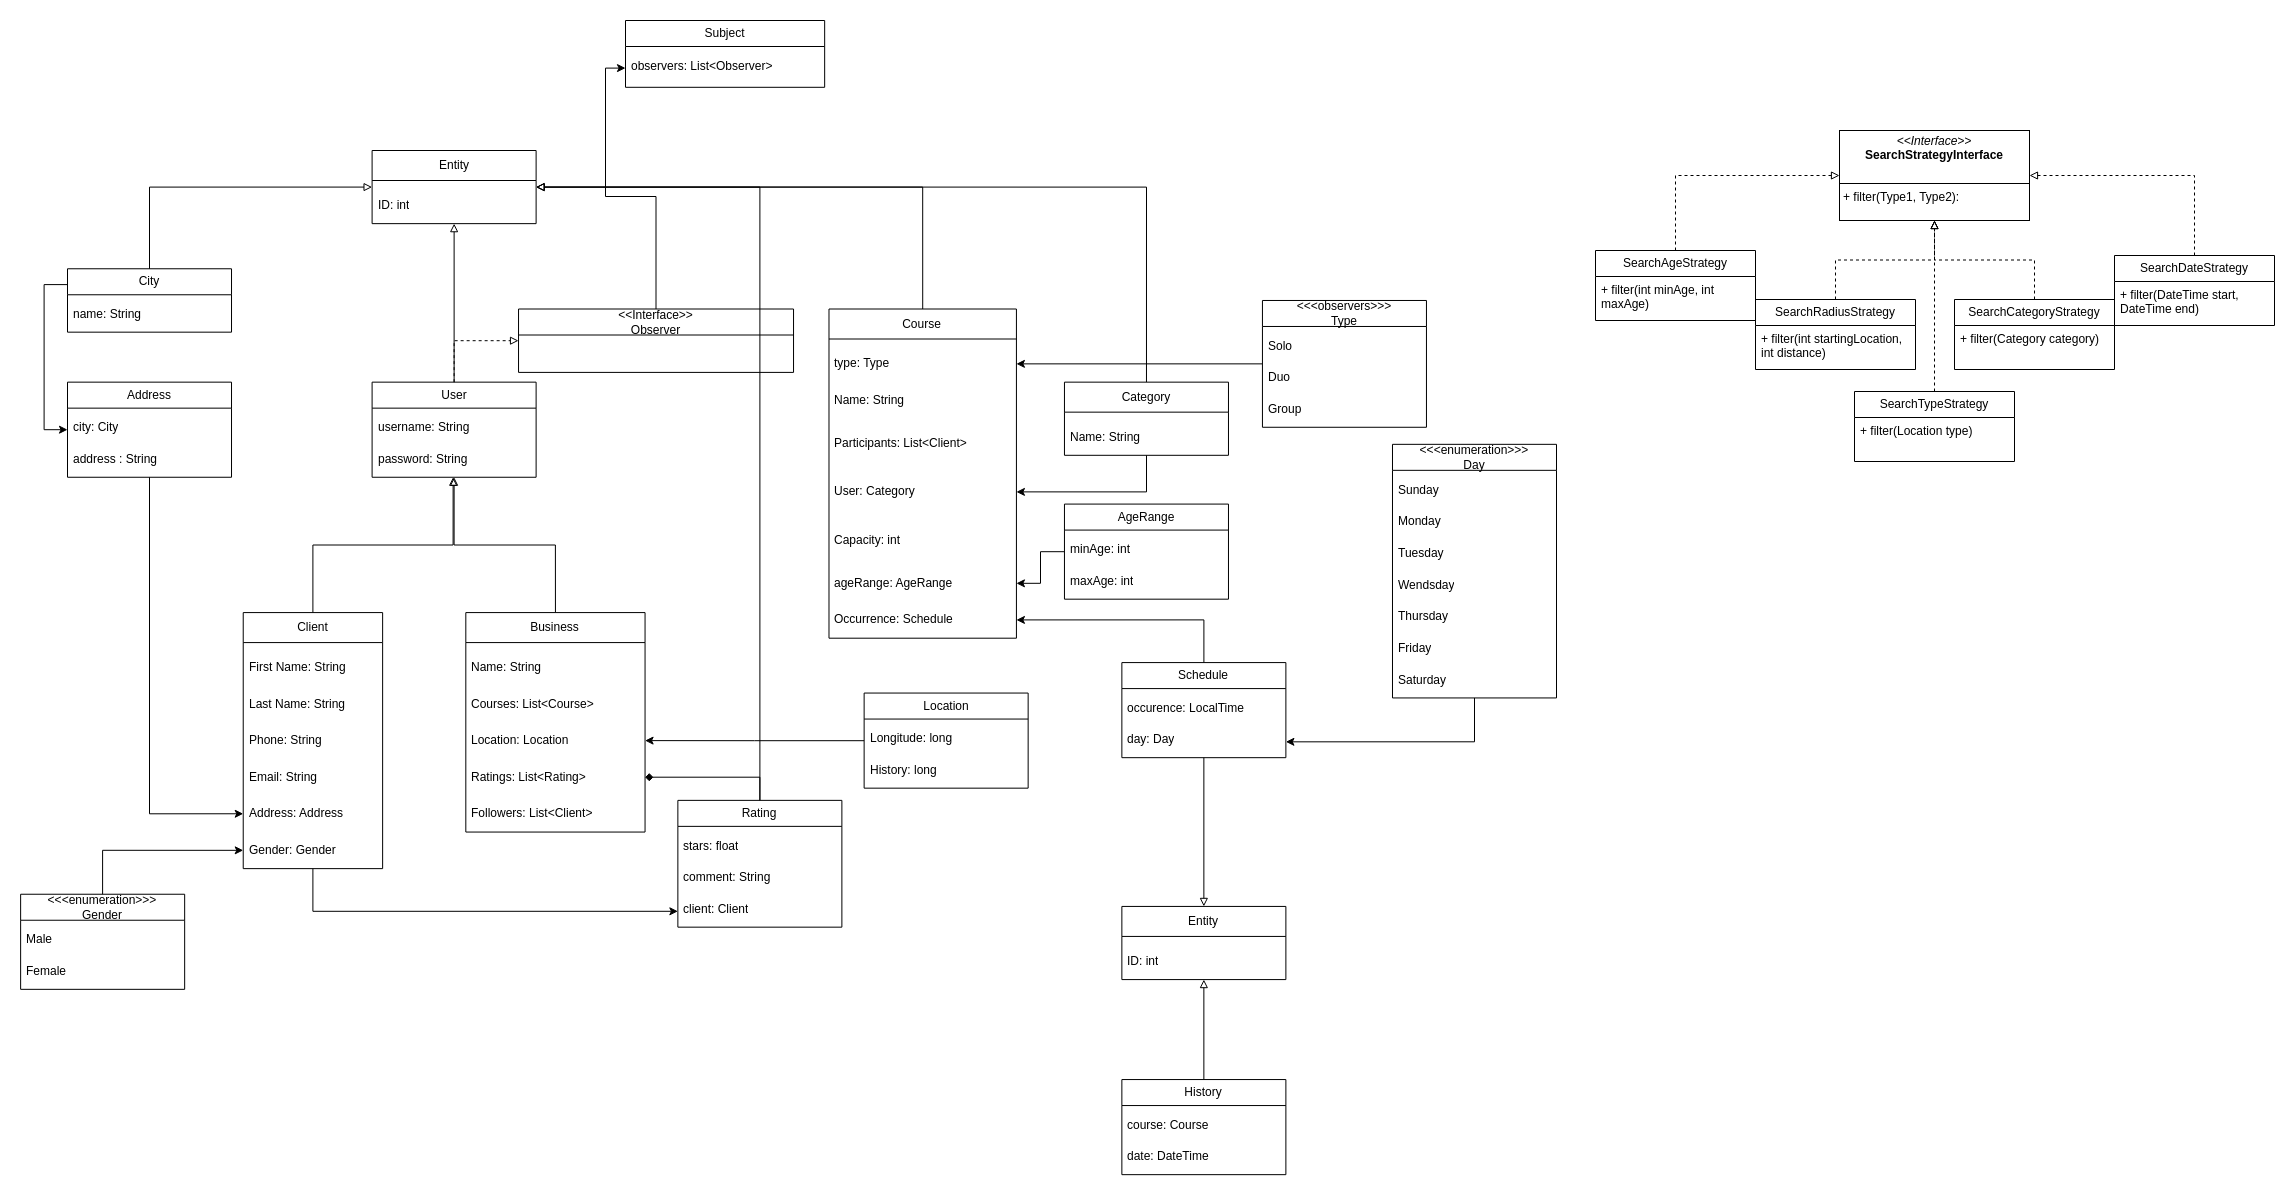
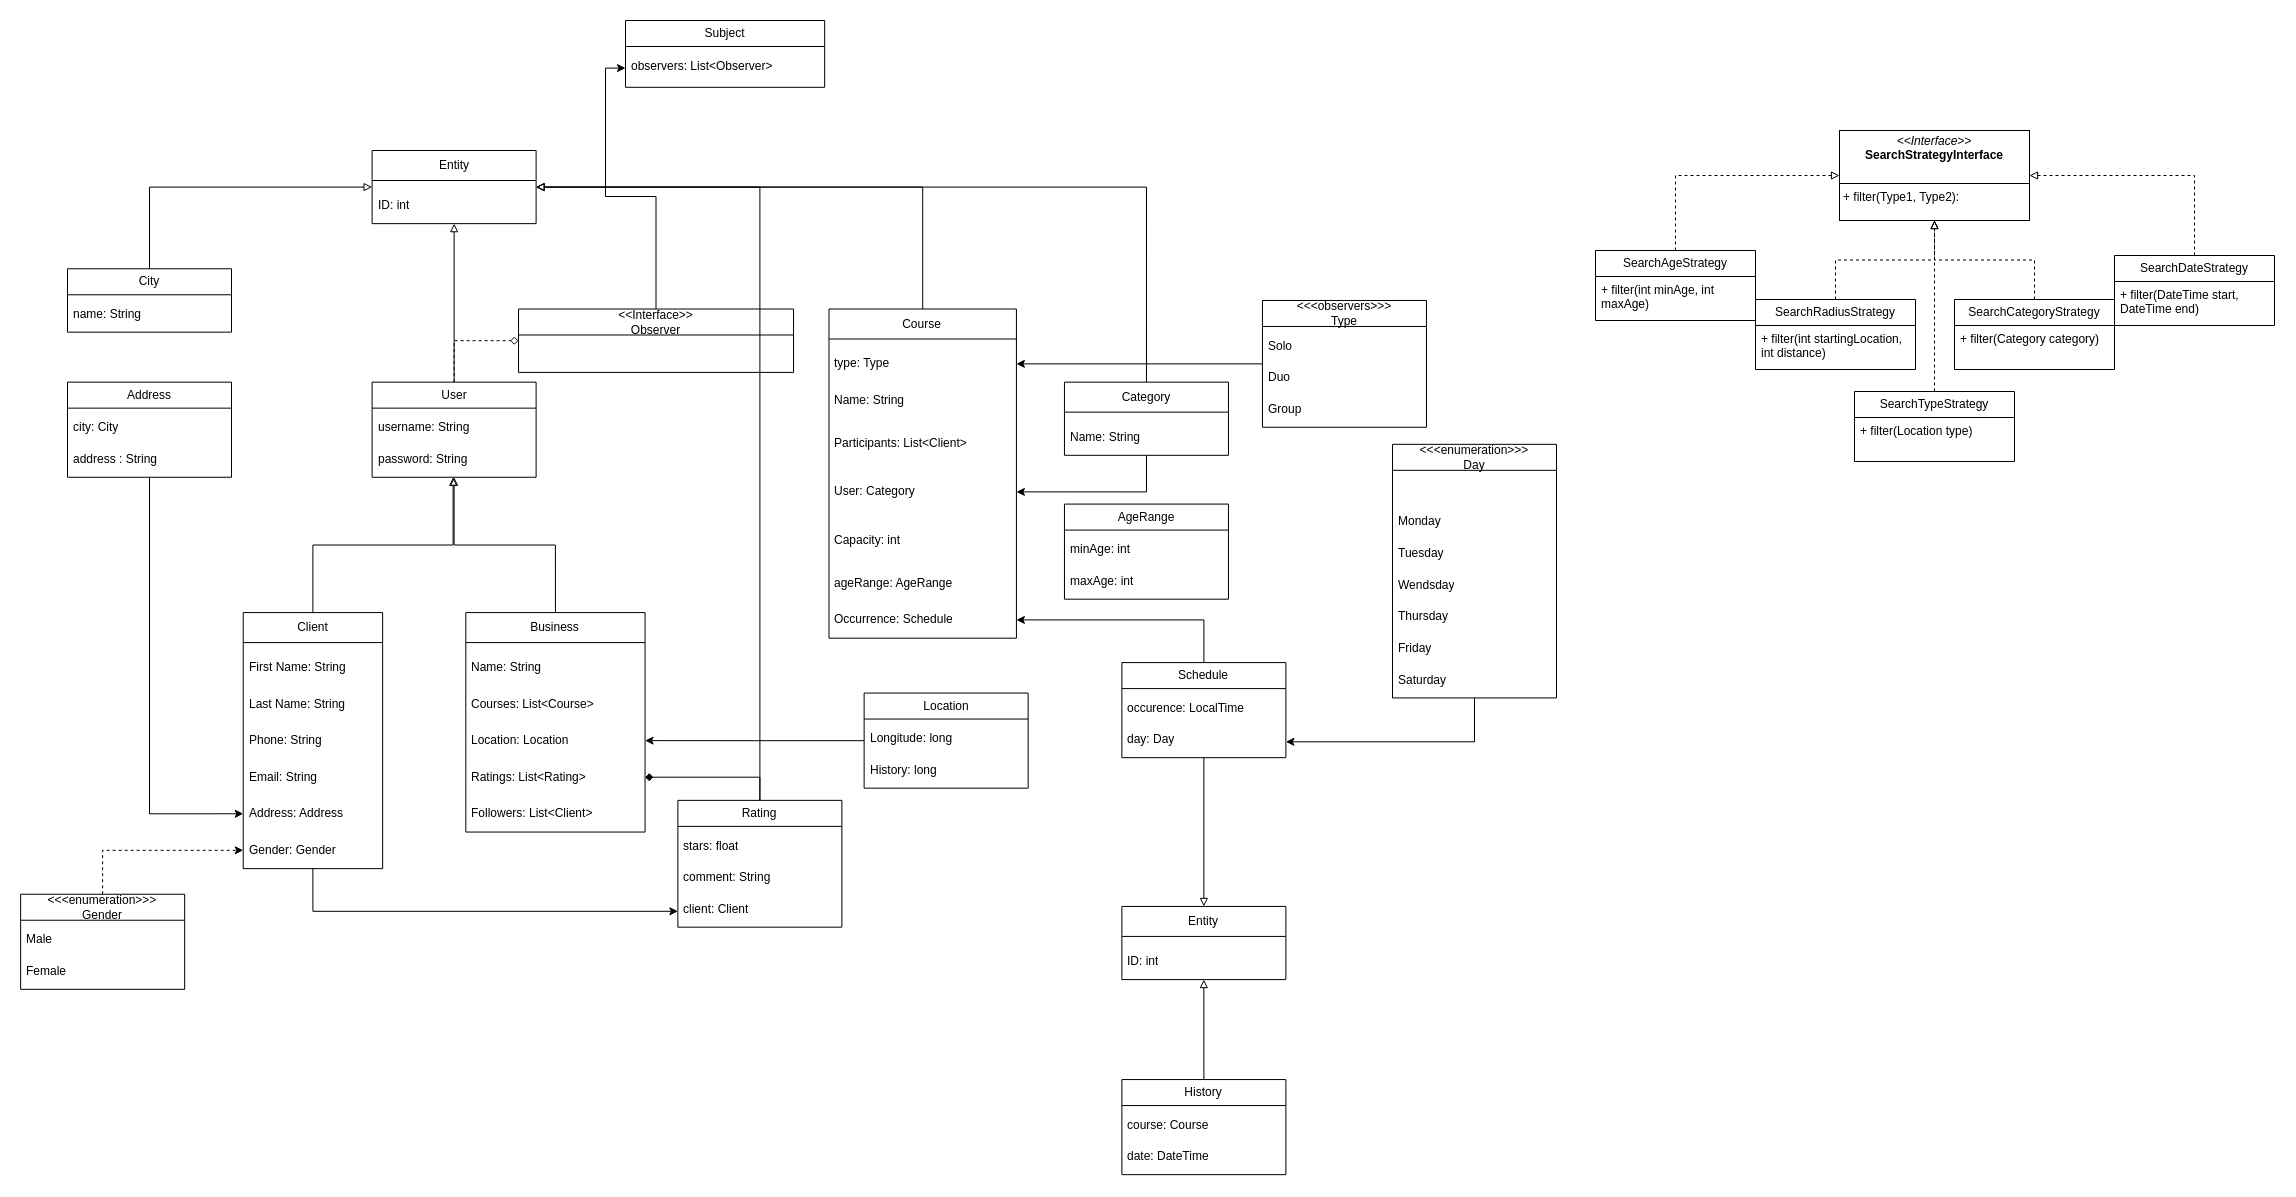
(509, 341) -> (509, 341)
(44, 355) -> none
(1474, 492) -> none
(1041, 564) -> none
(148, 850) -> (148, 850)
